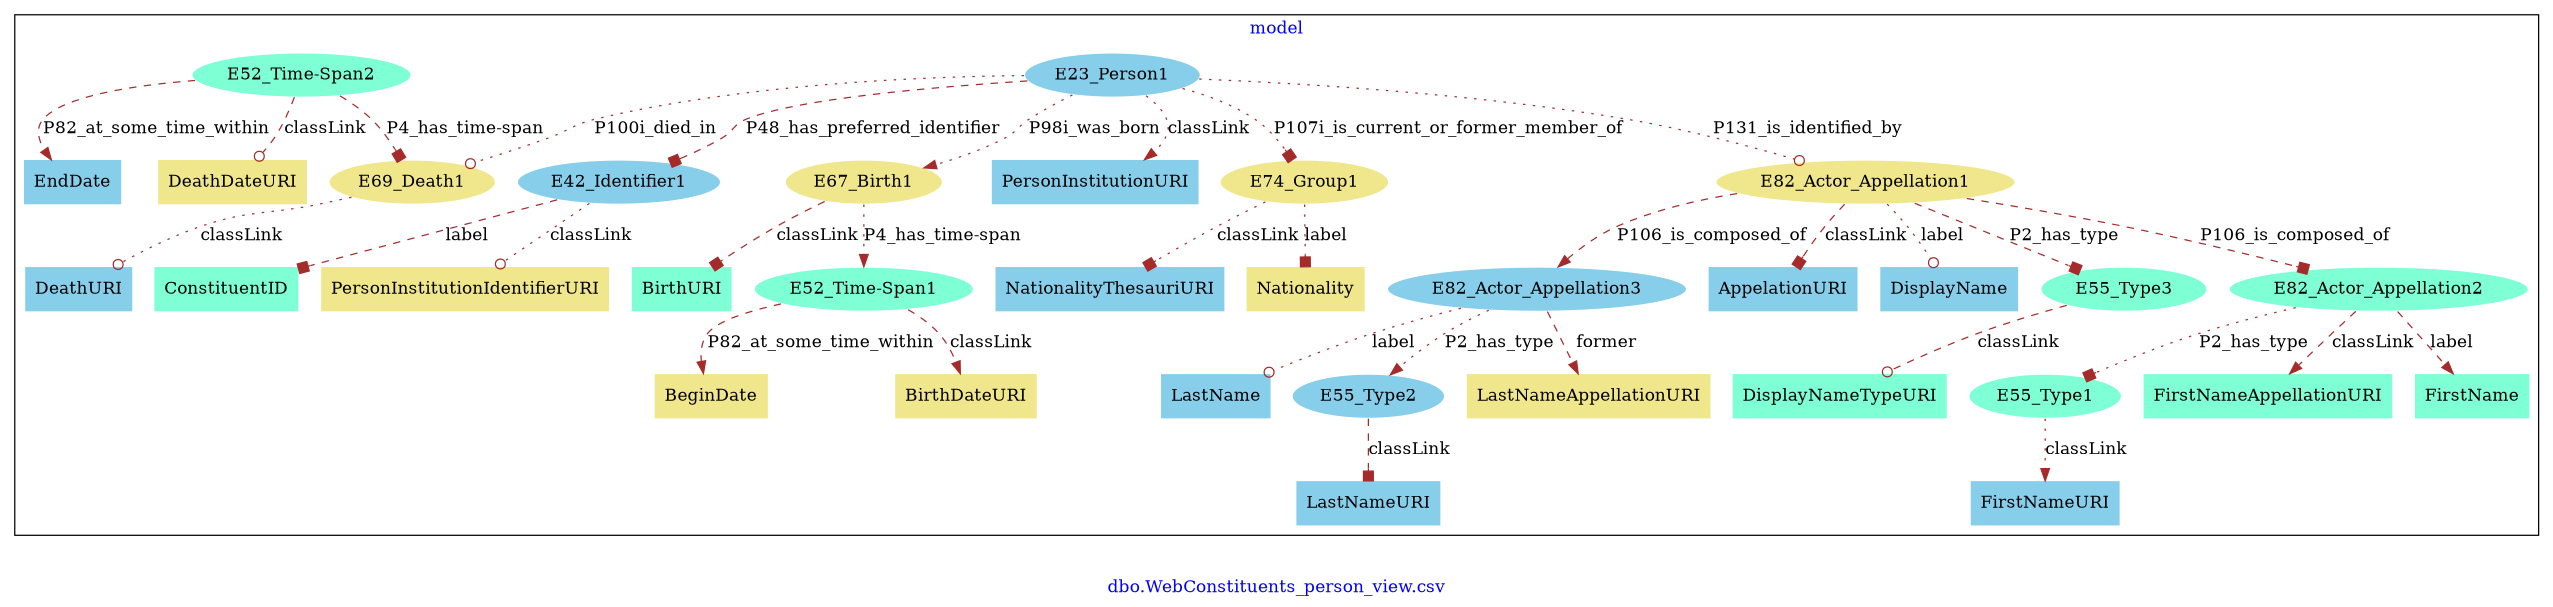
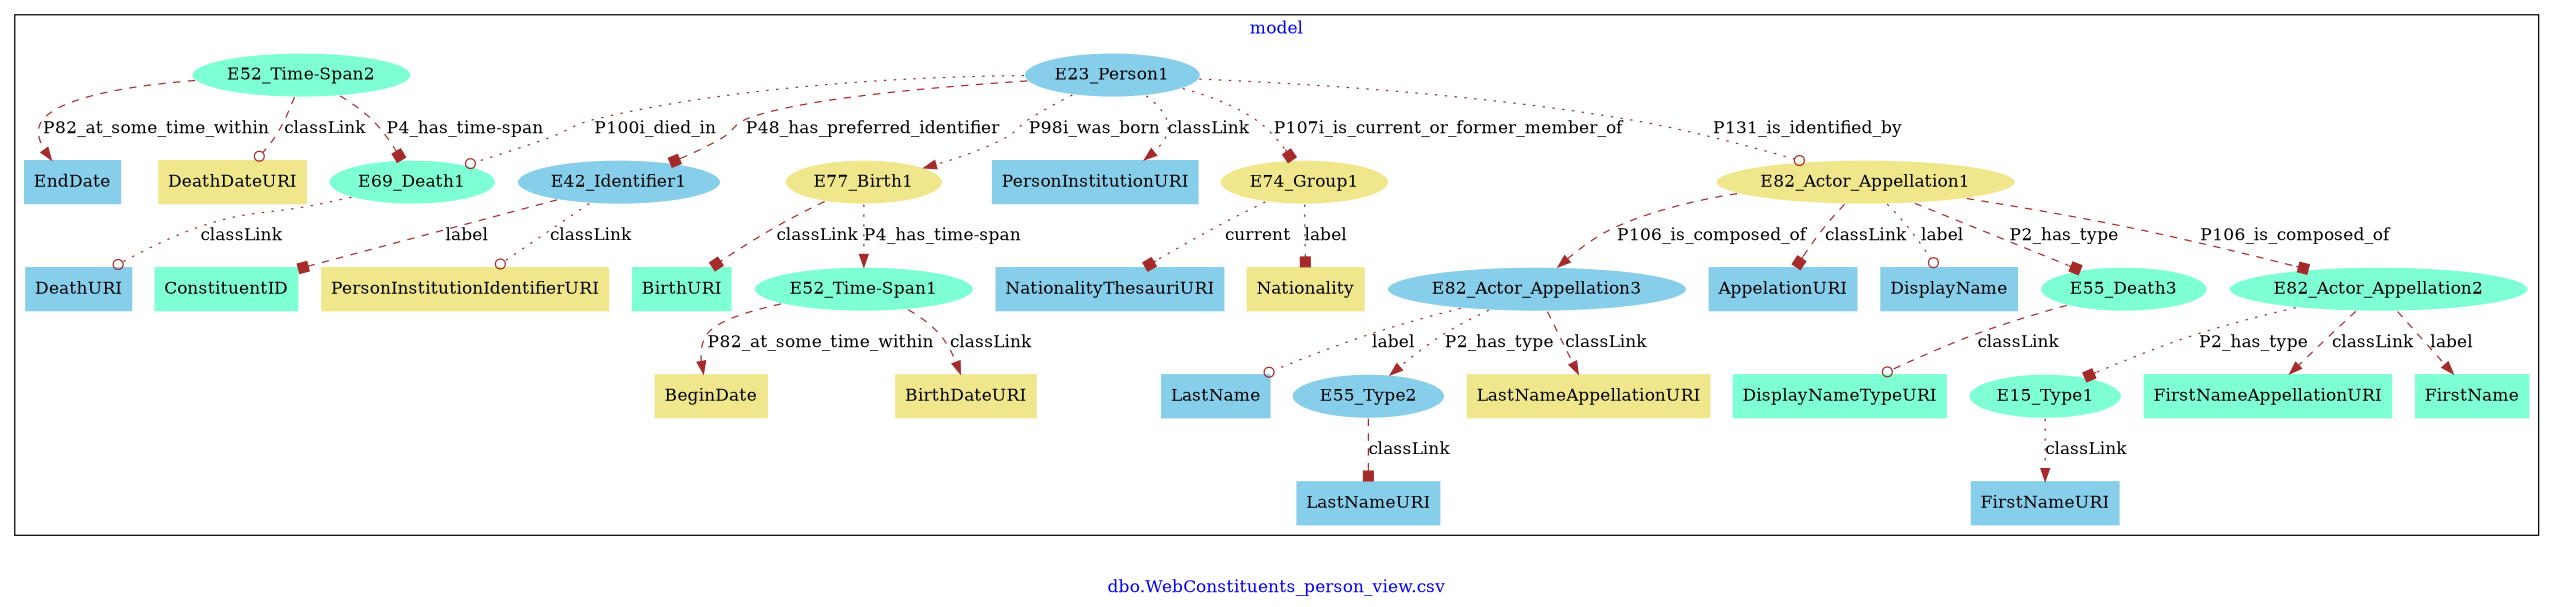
(412, 182) -> (412, 182)
(864, 182) -> (864, 182)
(1258, 236) -> (1258, 236)
(2124, 289) -> (2124, 289)
(1606, 343) -> (1606, 343)
(2045, 396) -> (2045, 396)
